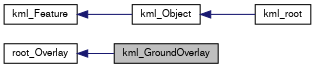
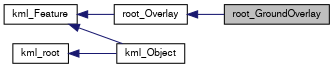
none -> (101, 14)
(233, 14) -> (98, 54)
(166, 54) -> (277, 14)
